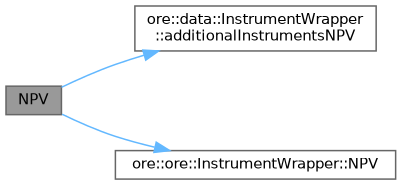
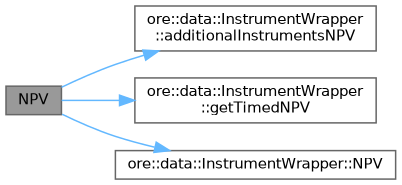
none -> (256, 100)
(256, 165) -> (256, 165)
